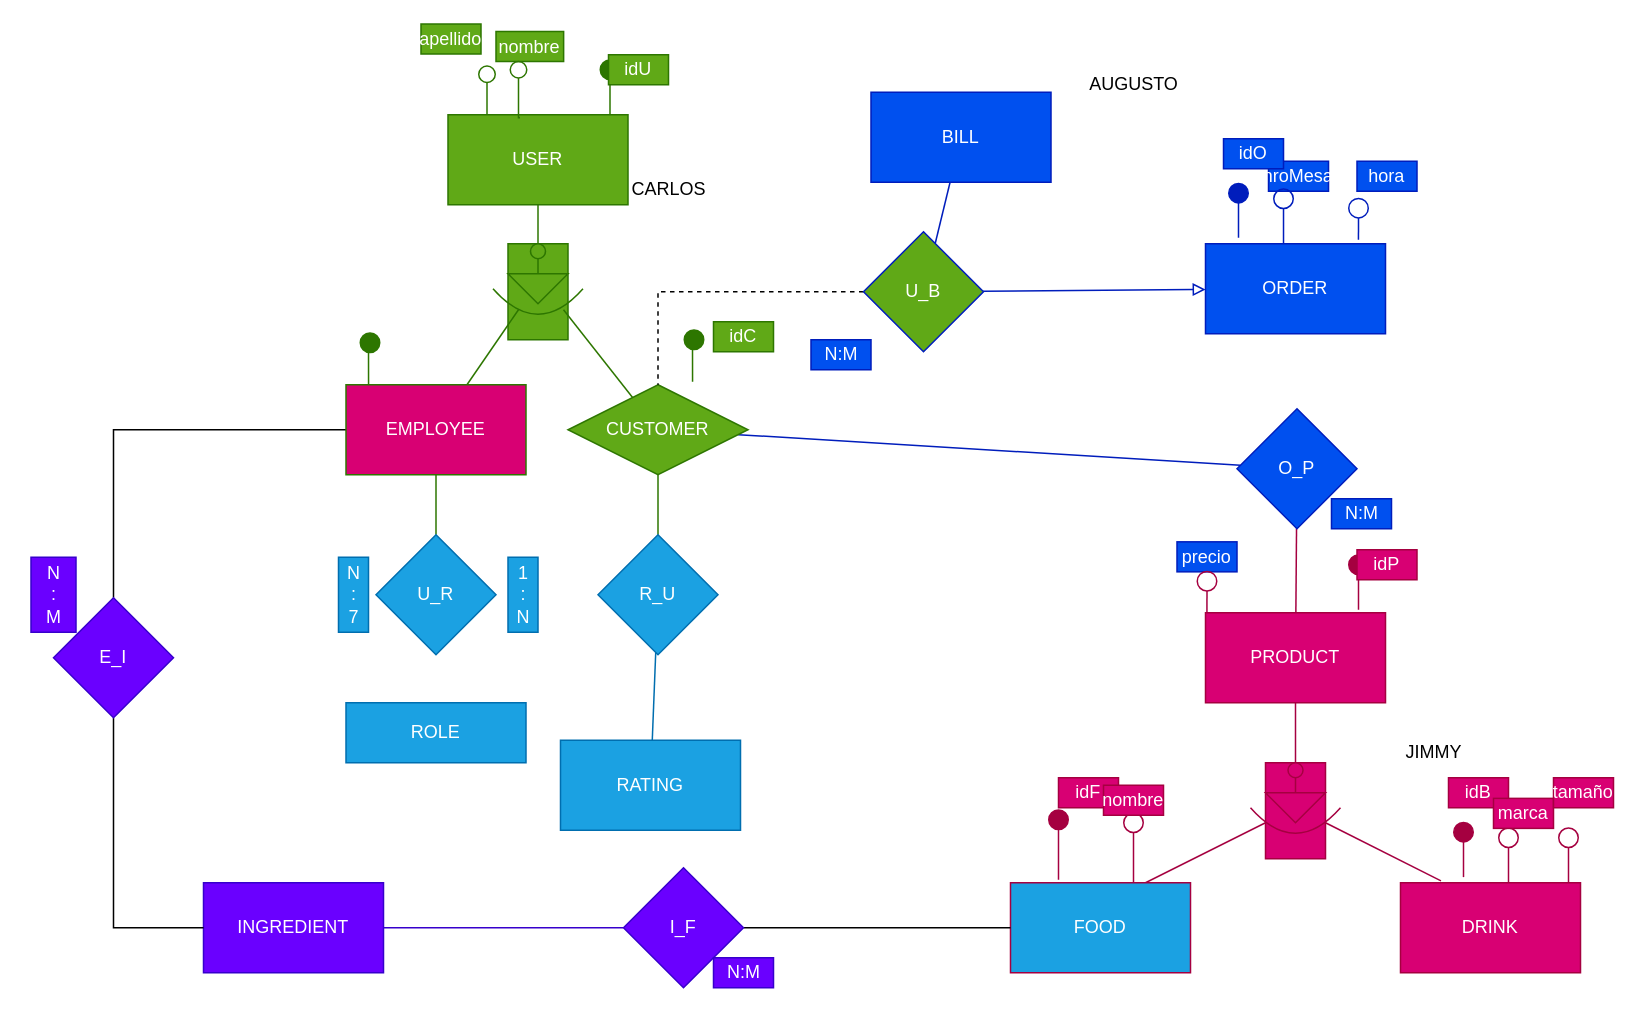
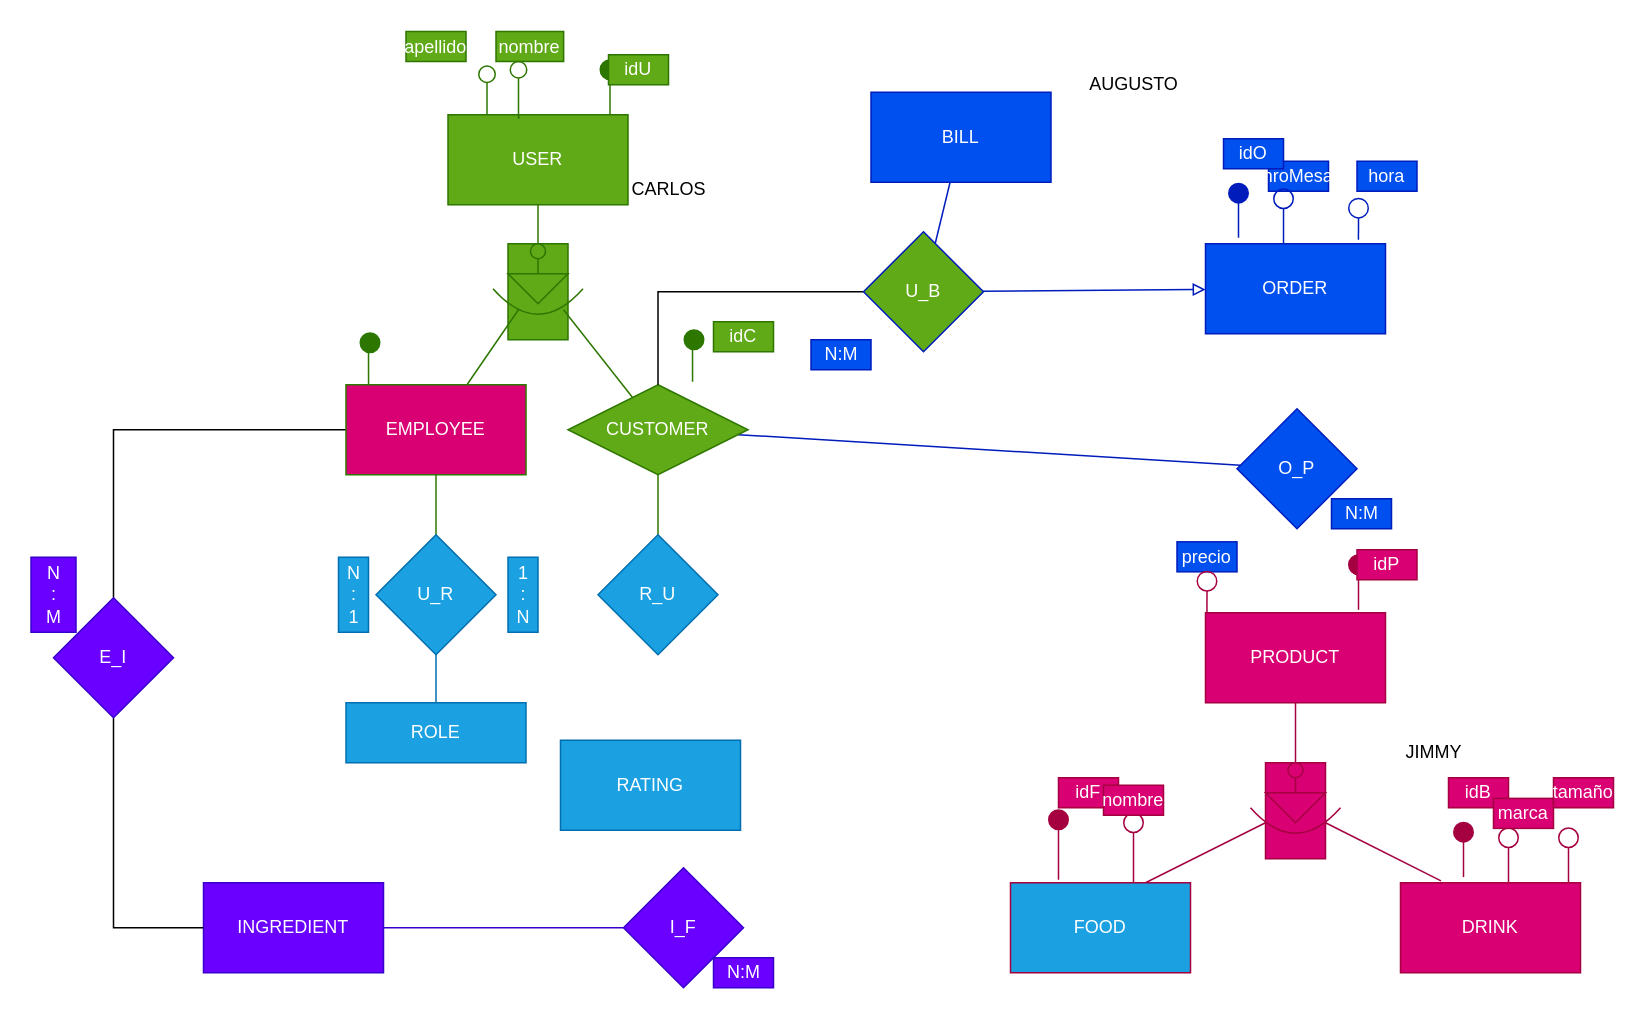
(451, 39) -> (436, 47)
(713, 292) -> (713, 292)
(1296, 571) -> none
(354, 595) -> (354, 595)
none -> (436, 679)
(654, 697) -> none
(876, 928) -> none
